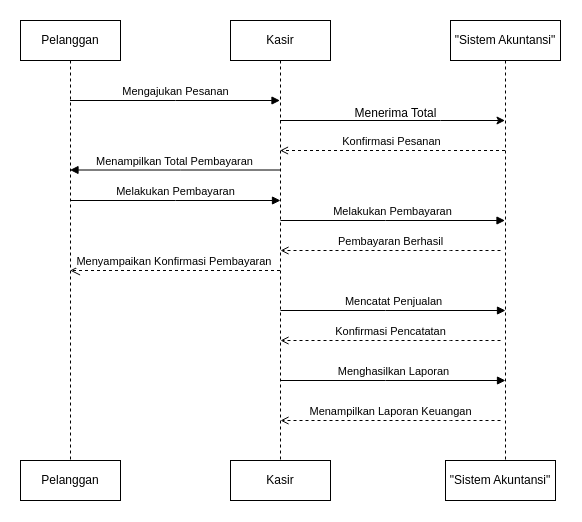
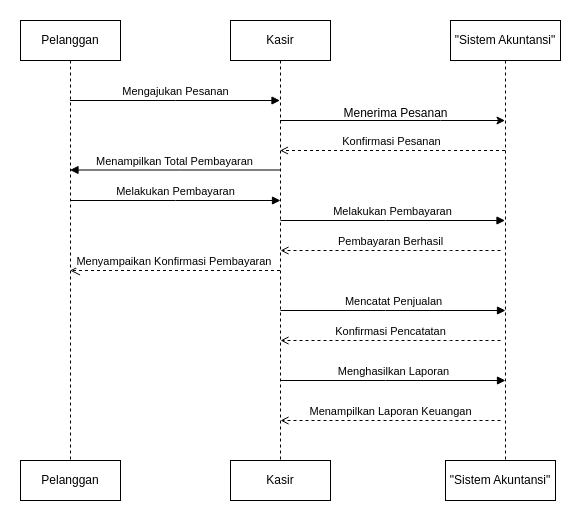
(396, 114) -> (396, 114)
